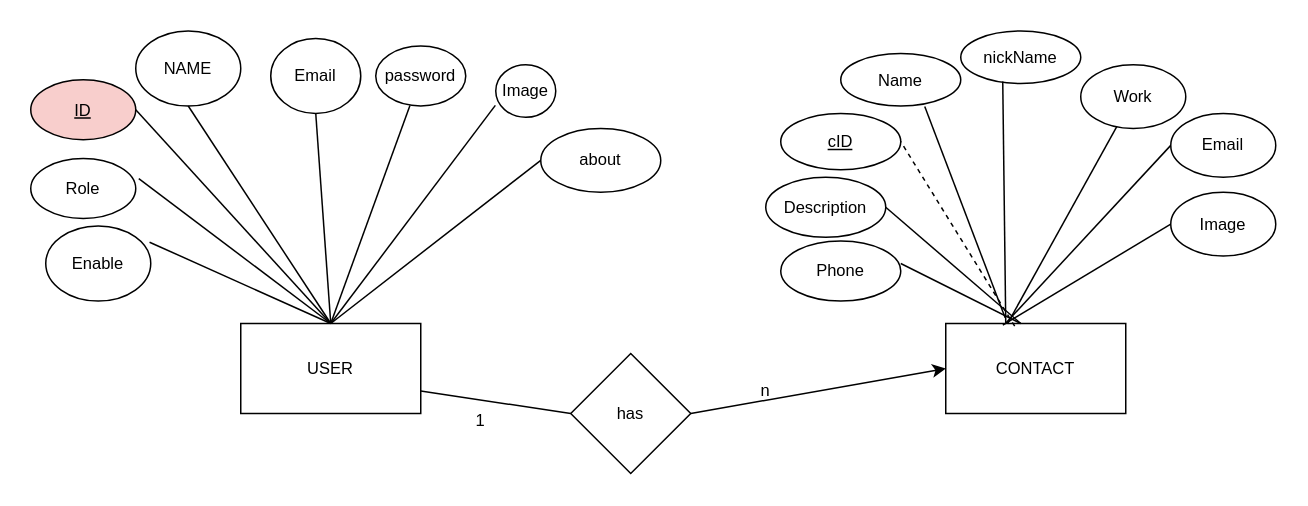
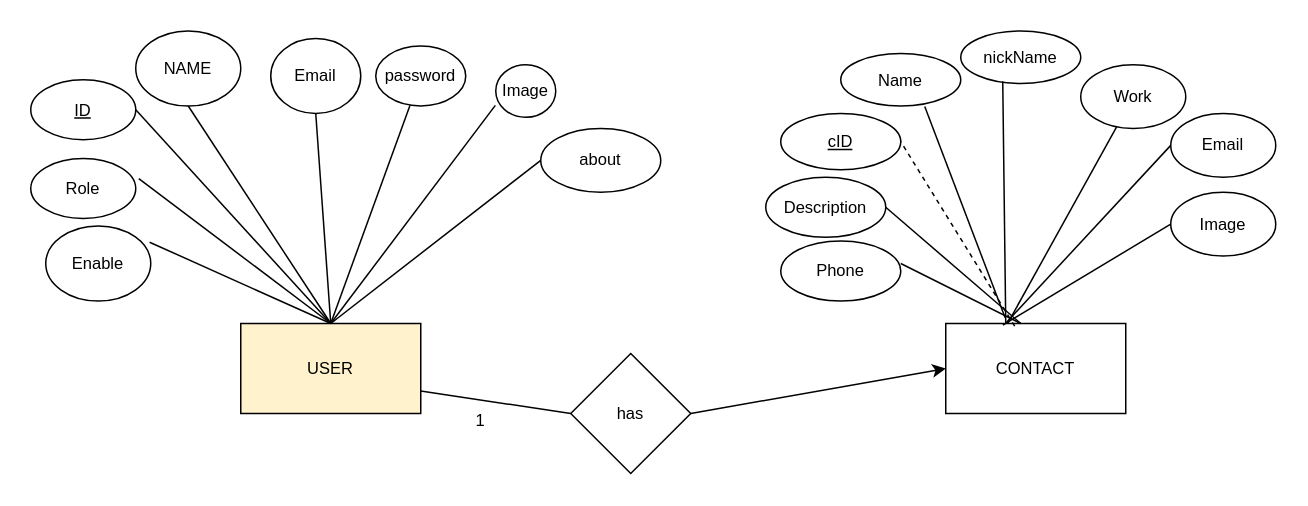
(83, 110) -> (83, 110)
(331, 368) -> (331, 368)
(766, 391) -> none
